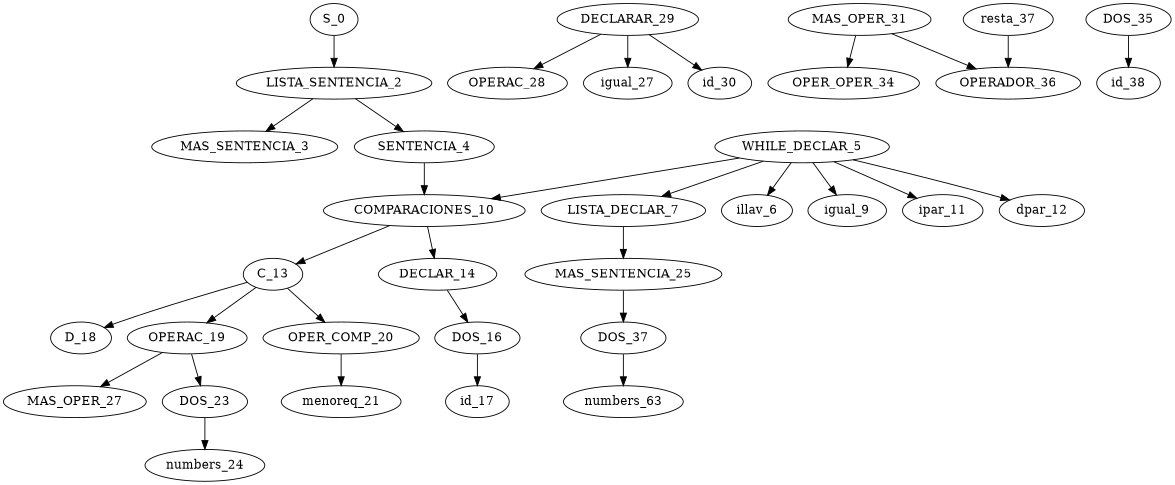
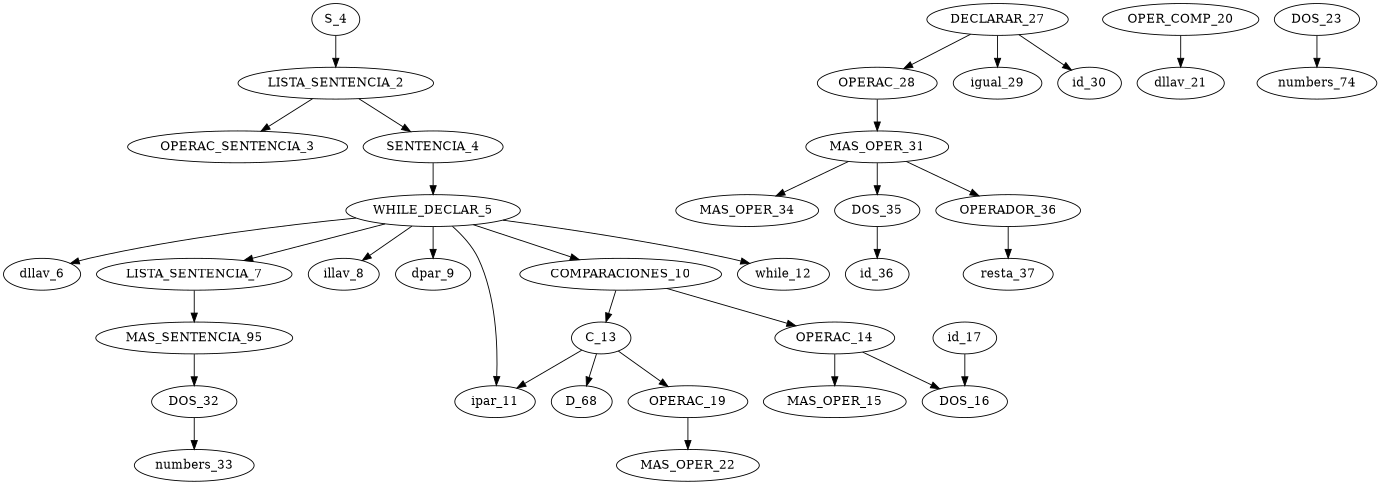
(334, 19) -> (336, 19)
(628, 19) -> (998, 19)
(1008, 47) -> (1008, 238)
(628, 83) -> (998, 83)
(844, 83) -> (747, 211)
(1129, 83) -> (877, 274)
none -> (877, 111)
(245, 147) -> (238, 147)
(424, 174) -> (433, 174)
none -> (877, 174)
(623, 211) -> (194, 274)
(757, 211) -> (344, 274)
(847, 211) -> (433, 274)
(1042, 211) -> (783, 274)
none -> (42, 274)
(438, 274) -> (835, 338)
(623, 274) -> (194, 338)
(303, 302) -> (553, 367)
(81, 338) -> (582, 402)
(623, 338) -> (194, 402)
(477, 365) -> (965, 365)
(195, 366) -> none
(75, 402) -> (688, 465)
(341, 402) -> (1181, 83)
(623, 402) -> (194, 465)
none -> (835, 402)
(205, 465) -> (1317, 83)
